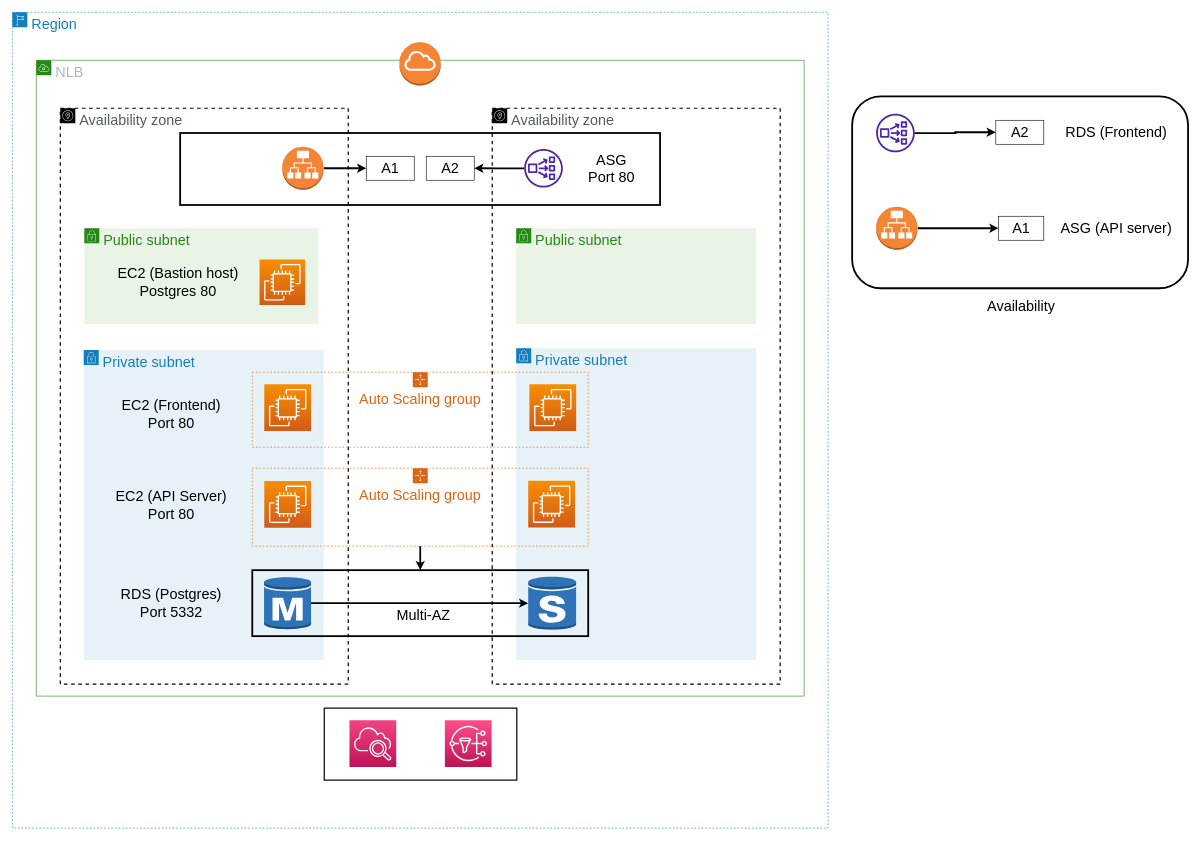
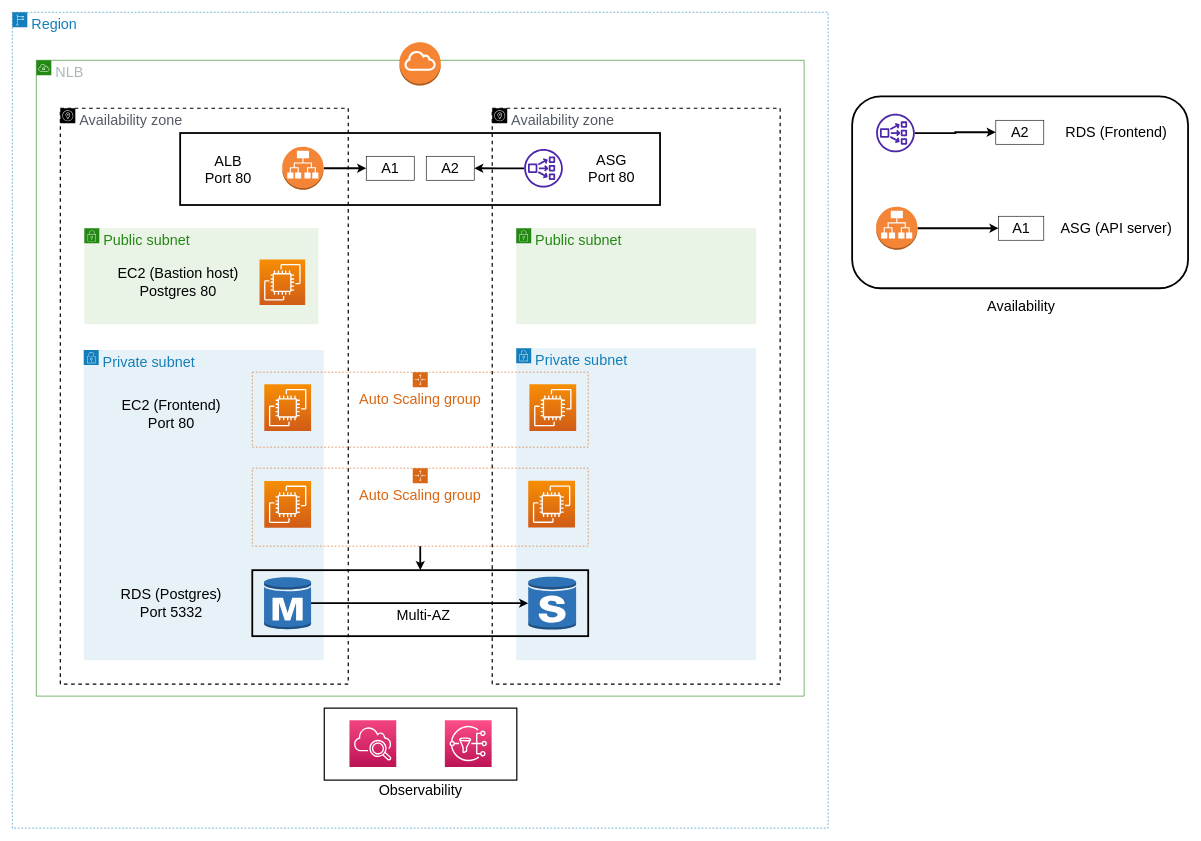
none -> (228, 169)
(171, 505) -> none
none -> (421, 791)
